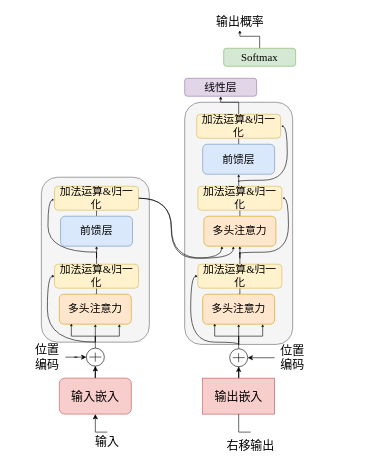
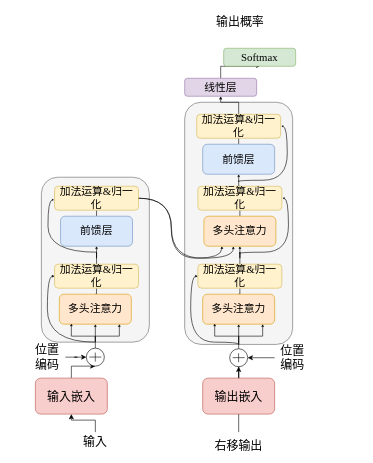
(254, 36) -> none
none -> (221, 69)
(95, 396) -> (71, 396)
(239, 396) -> (239, 396)
(107, 441) -> (95, 441)
(251, 441) -> (239, 441)
